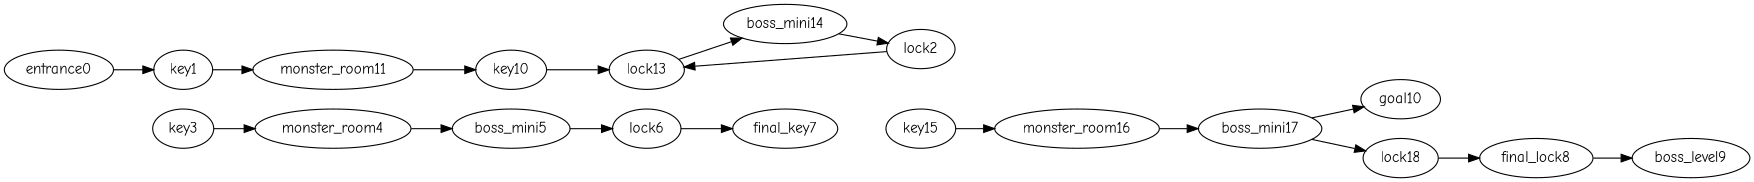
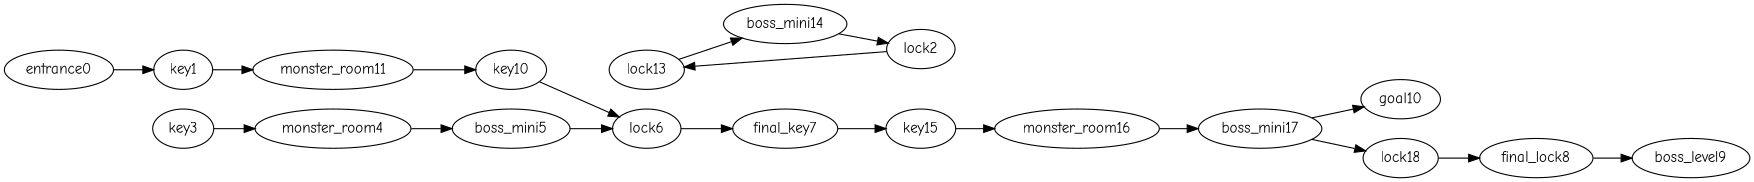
(572, 70) -> (574, 97)
none -> (856, 129)
